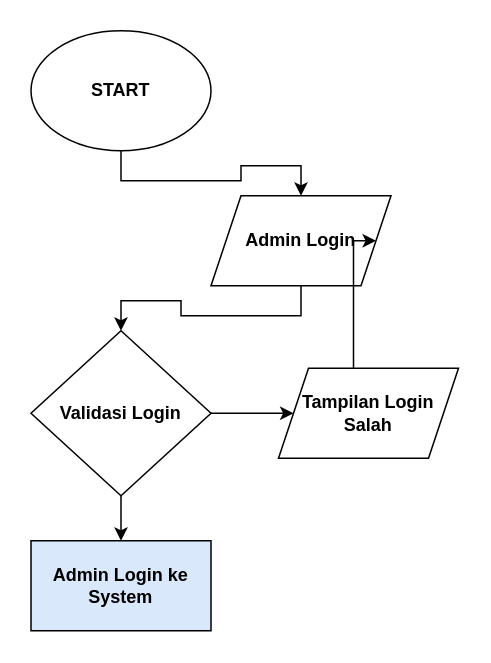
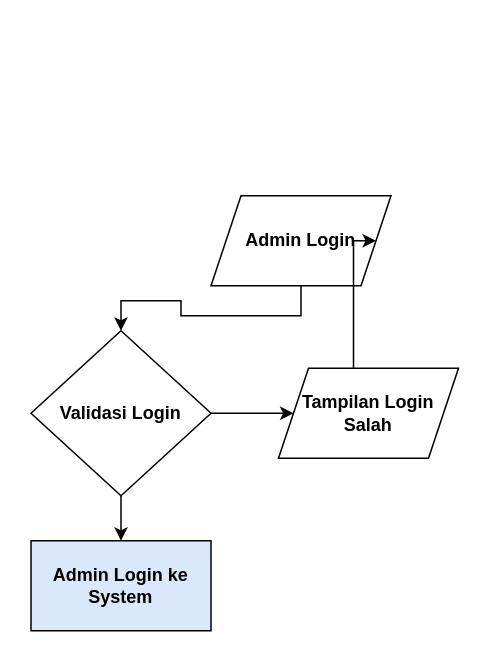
(121, 91) -> none
(213, 181) -> none
